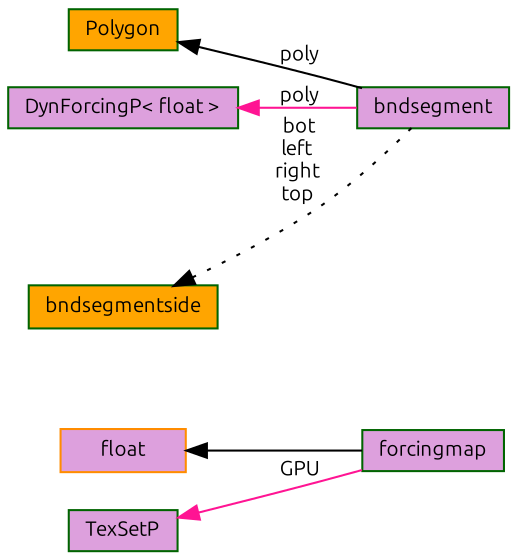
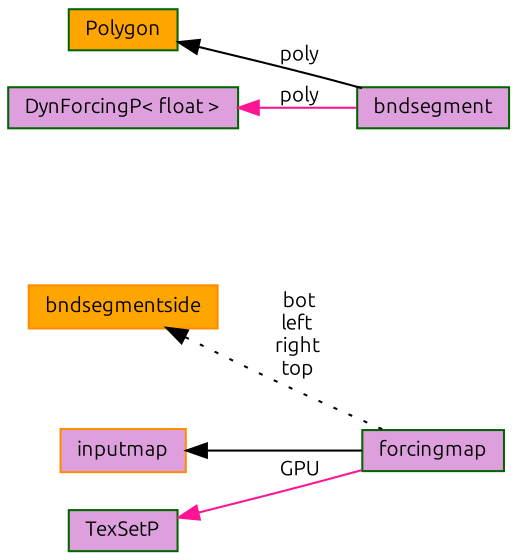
(310, 213) -> (285, 385)
(123, 307) -> (123, 307)
(123, 451) -> (123, 451)
